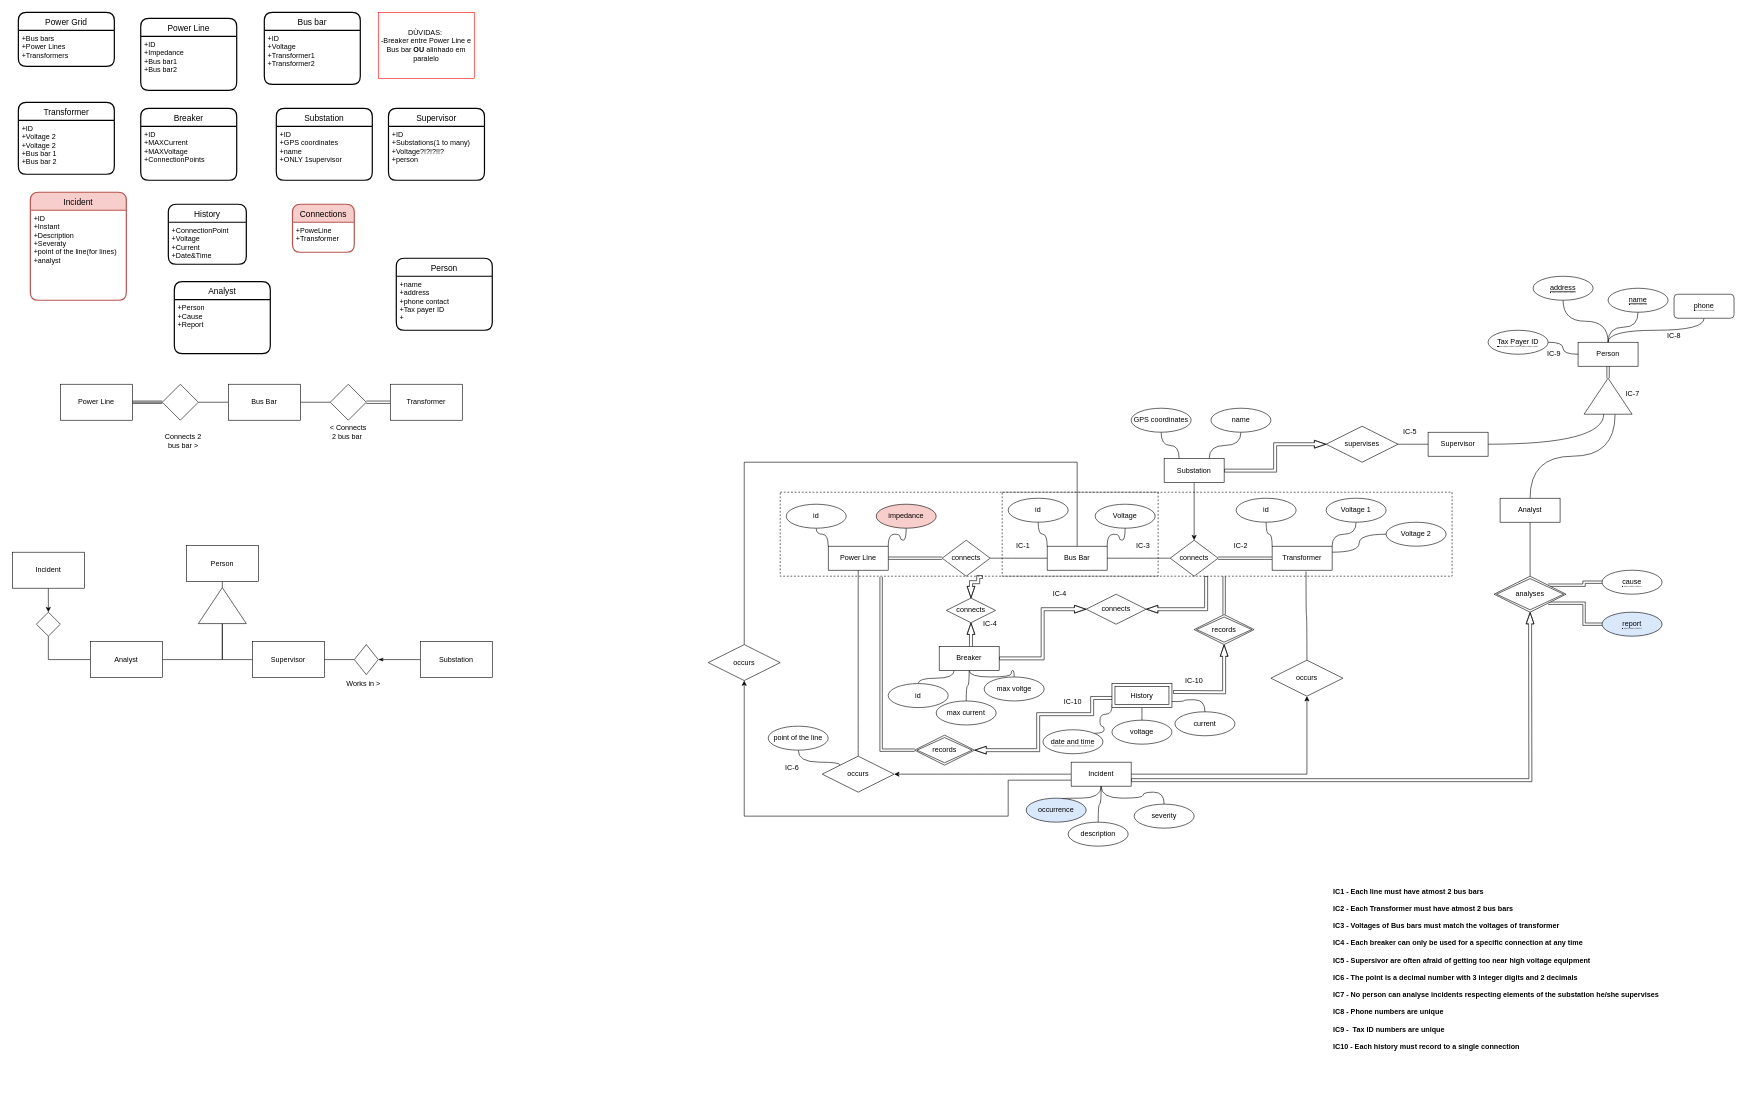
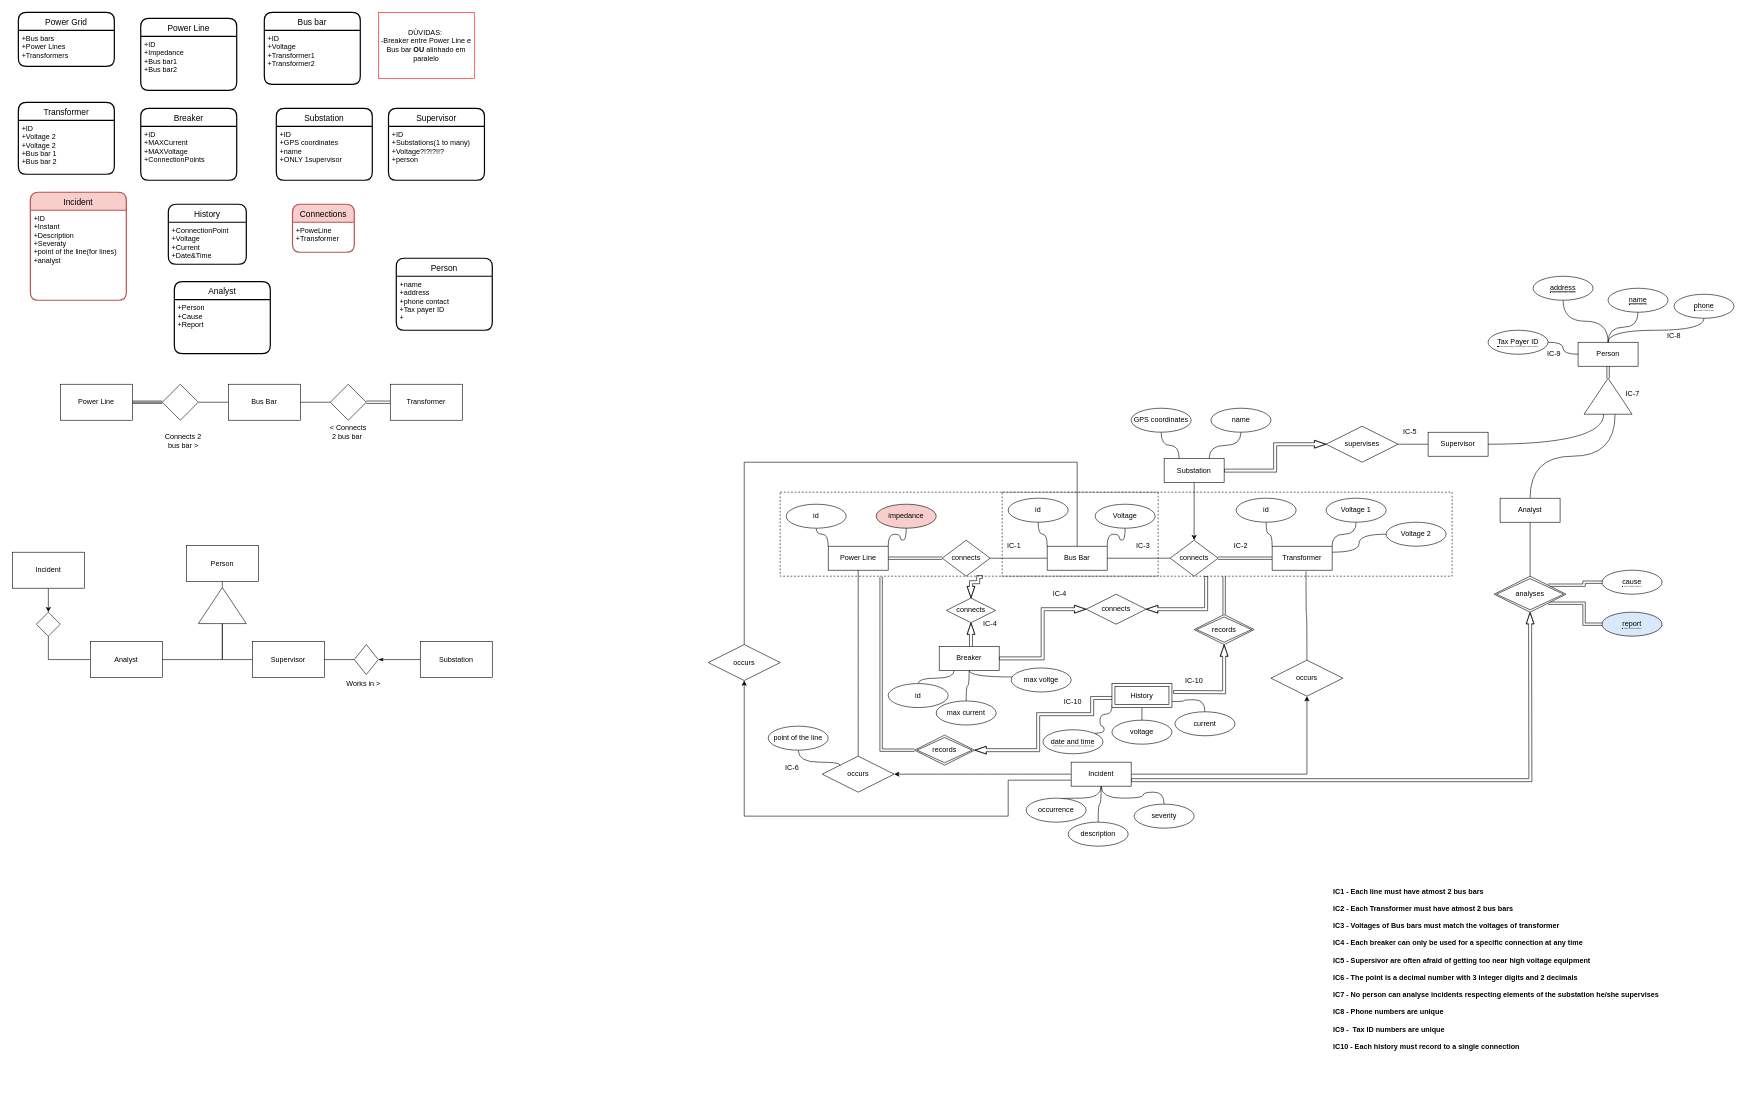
(1704, 306) -> (1704, 306)
(1023, 546) -> (1014, 546)
(1014, 689) -> (1041, 680)
(1056, 810) -> (1056, 810)
